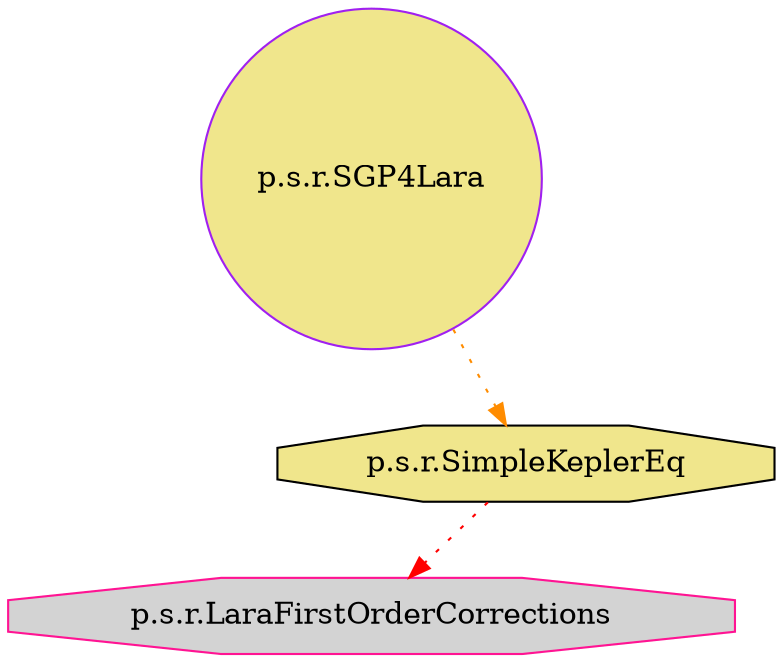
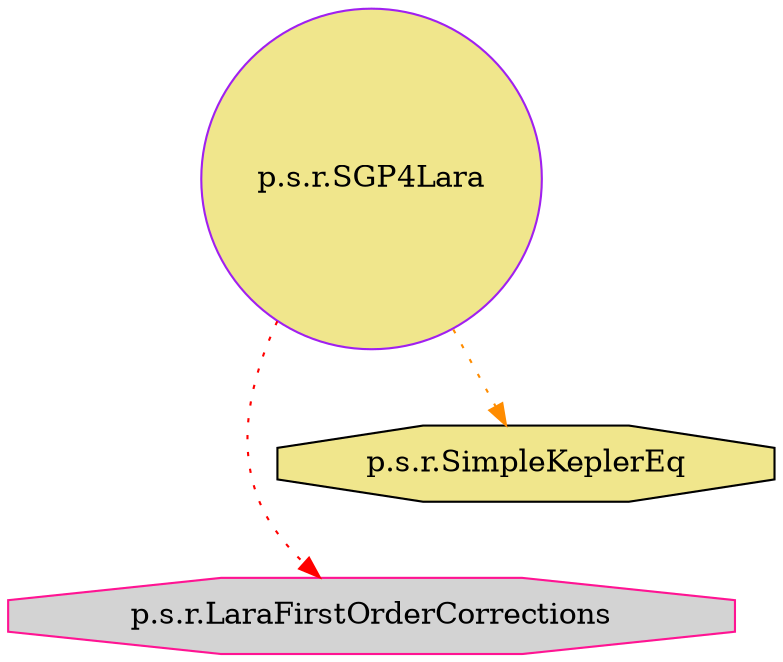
(456, 533) -> (248, 448)
